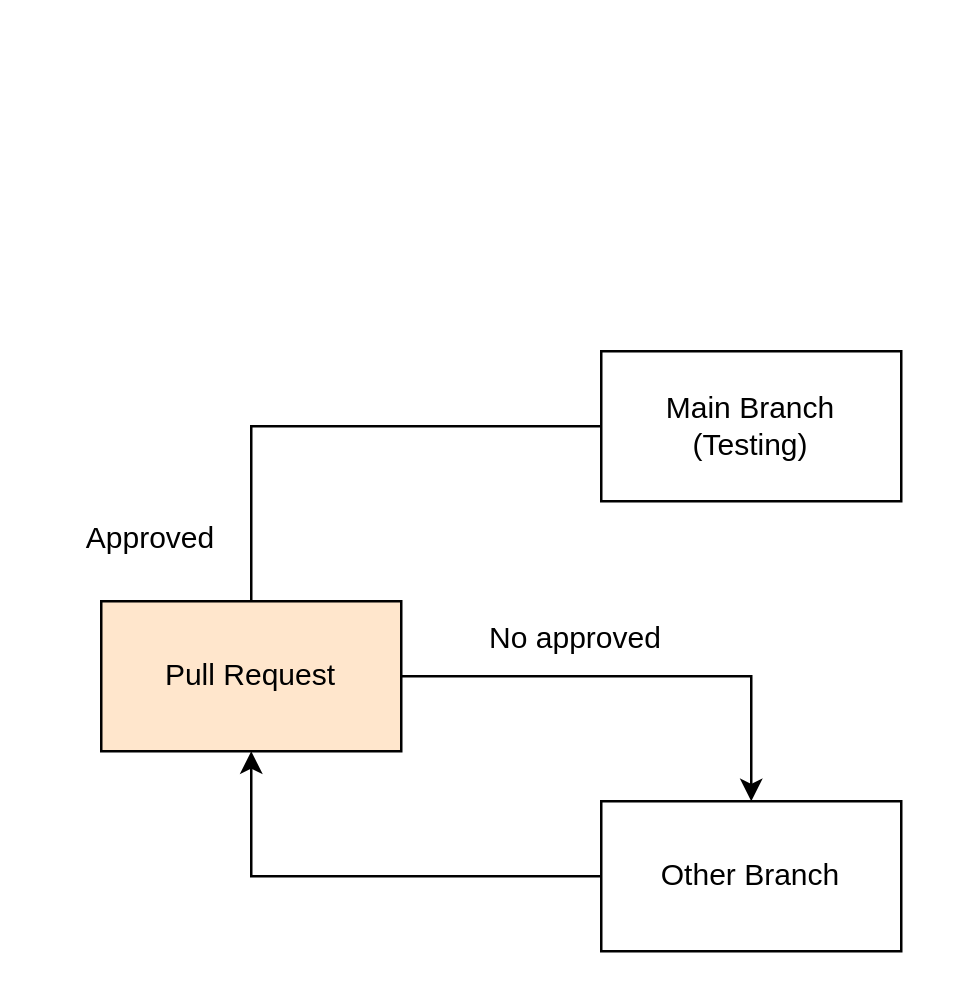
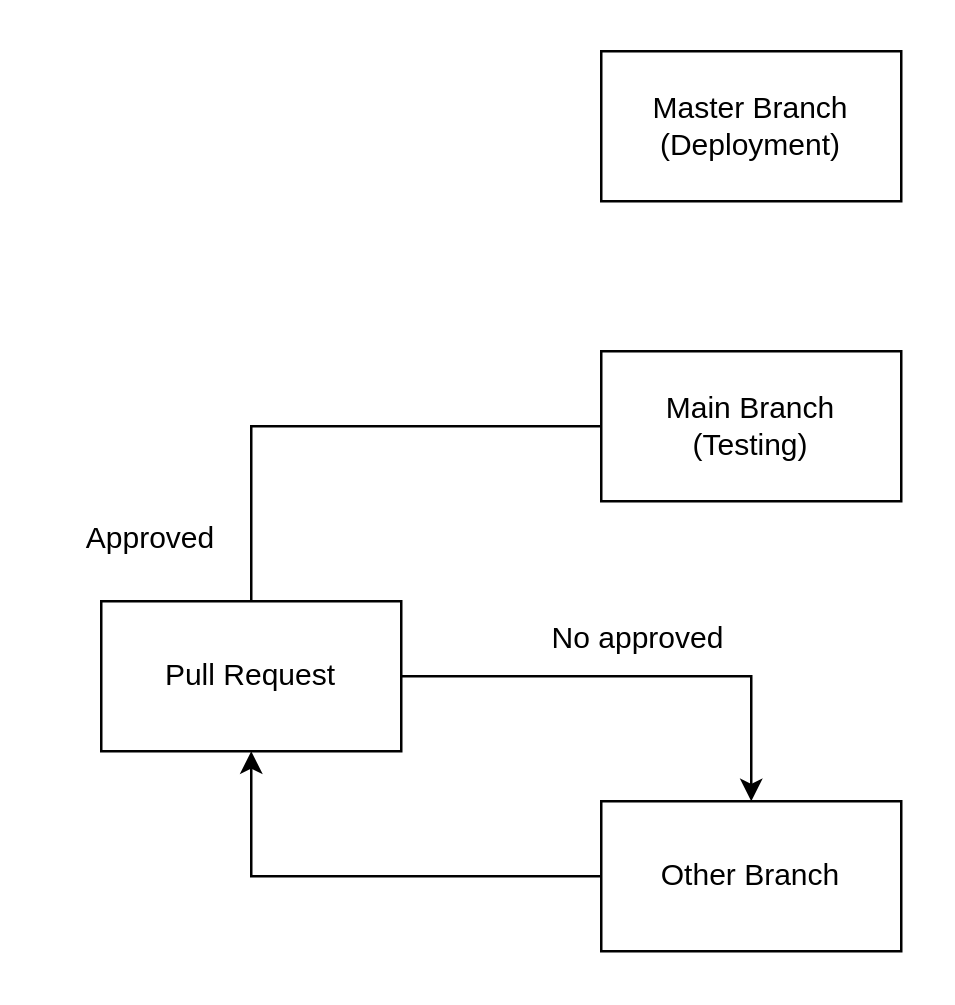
none -> (751, 126)
(576, 639) -> (639, 639)
(251, 676) -> (251, 676)
